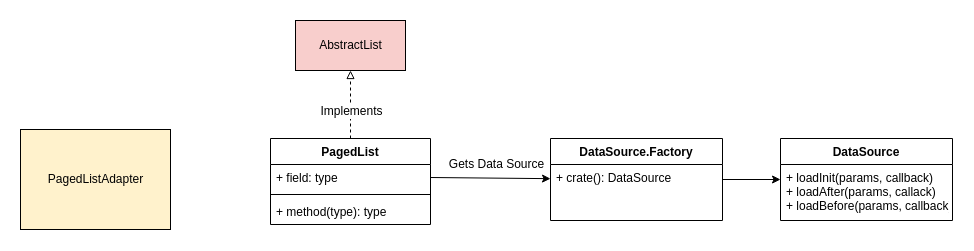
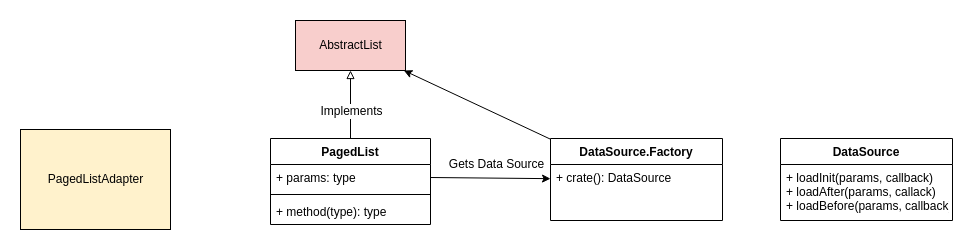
(351, 92) -> (351, 92)
(312, 178) -> (318, 178)
(749, 180) -> (481, 106)
